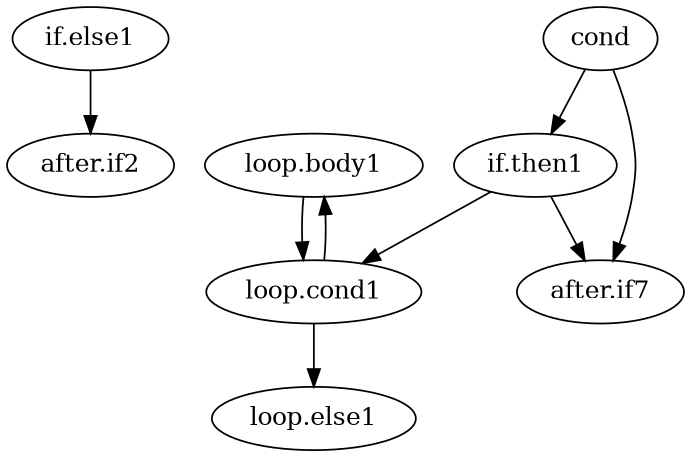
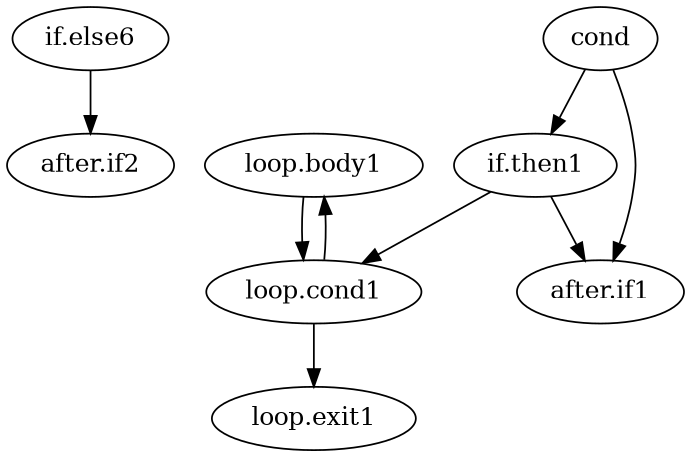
(91, 39) -> (91, 39)
(600, 292) -> (600, 292)
(314, 418) -> (314, 418)
